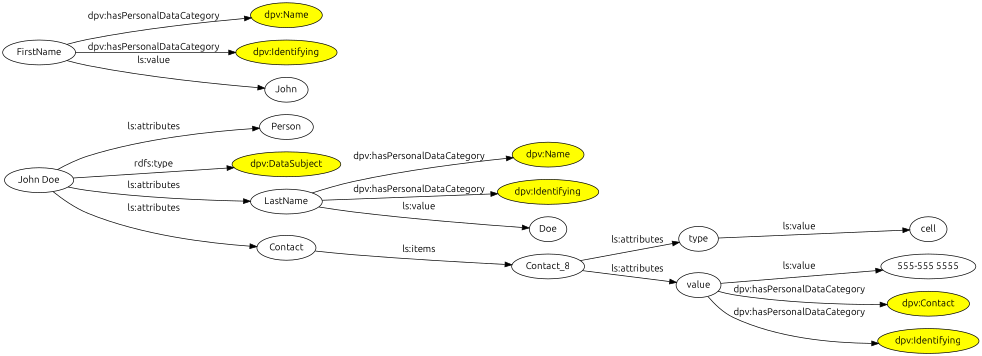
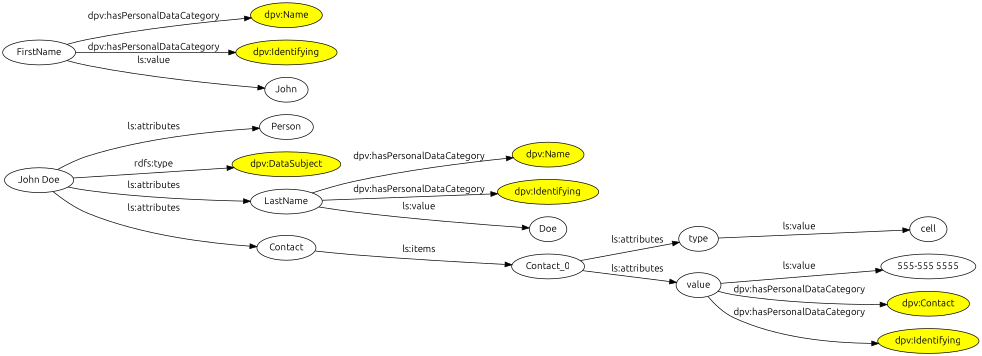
(548, 266) -> (548, 266)
